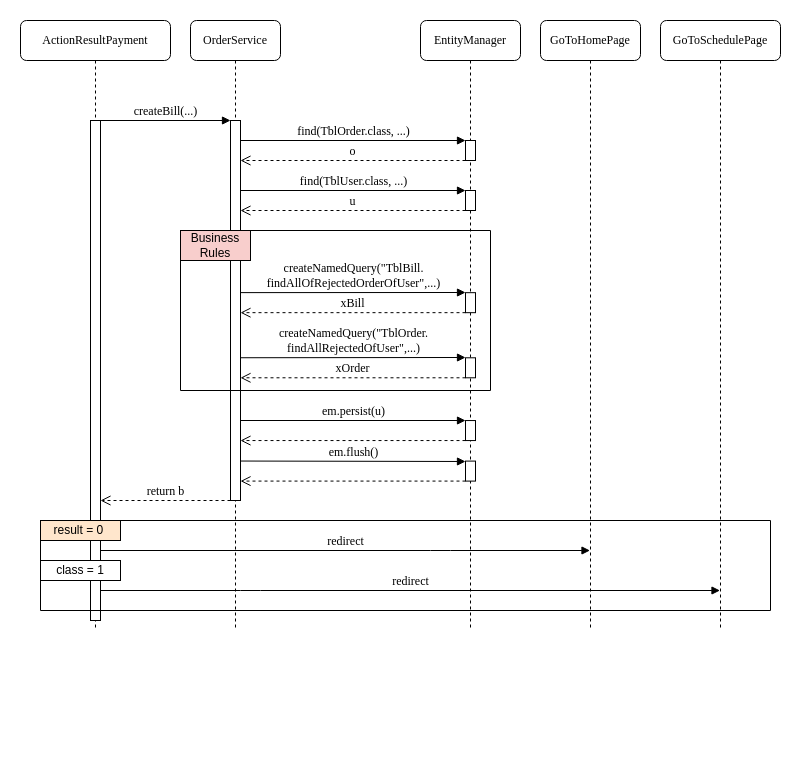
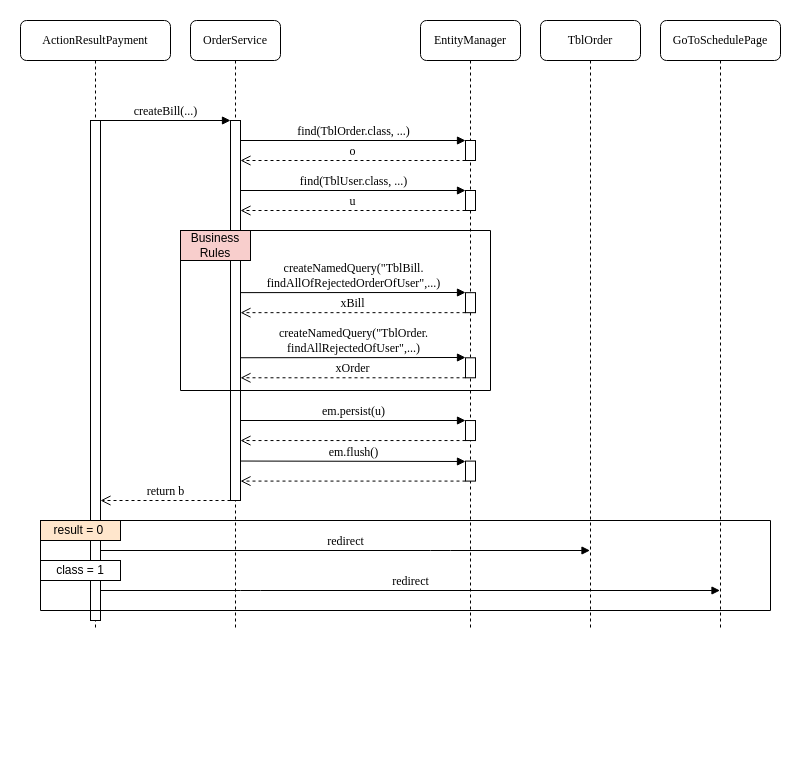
(591, 41) -> (591, 41)
